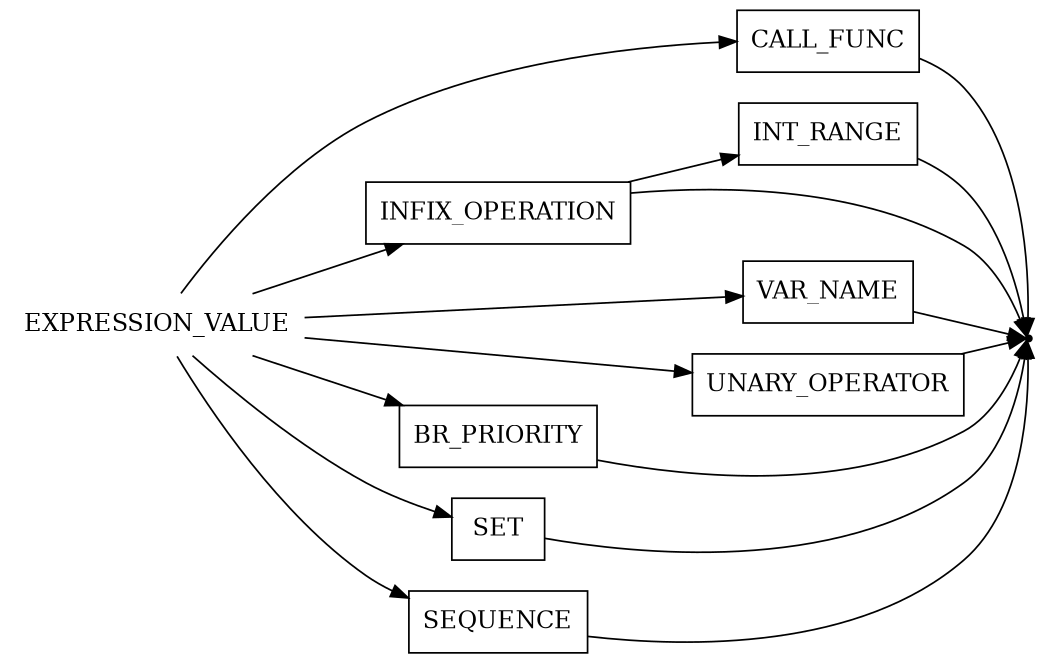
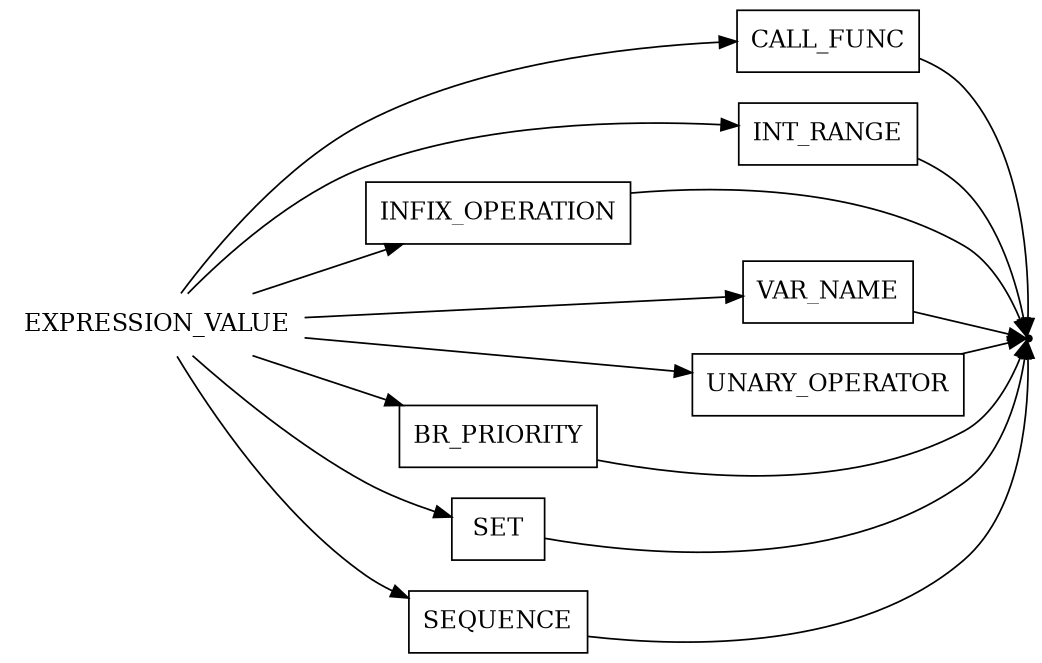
(675, 171) -> (433, 147)
